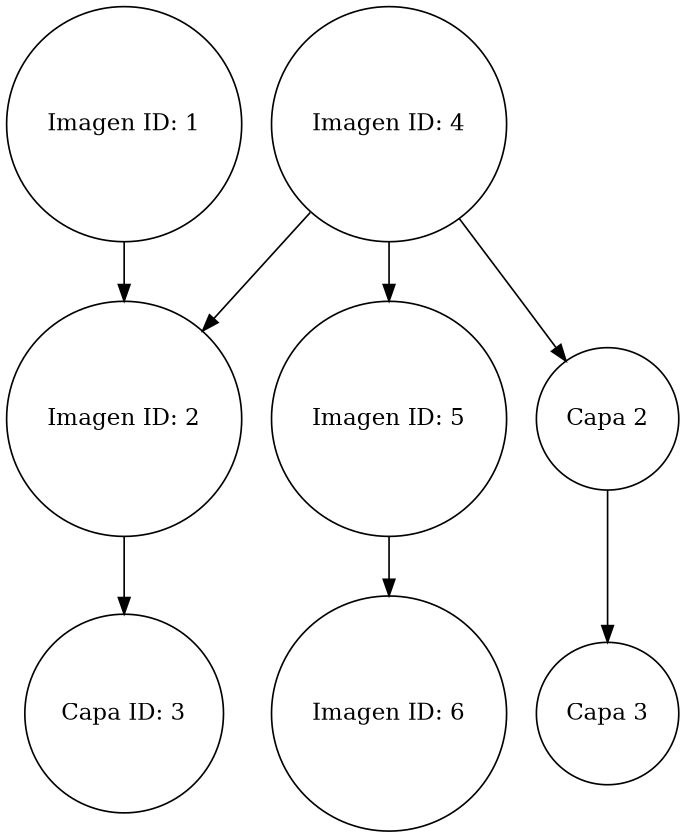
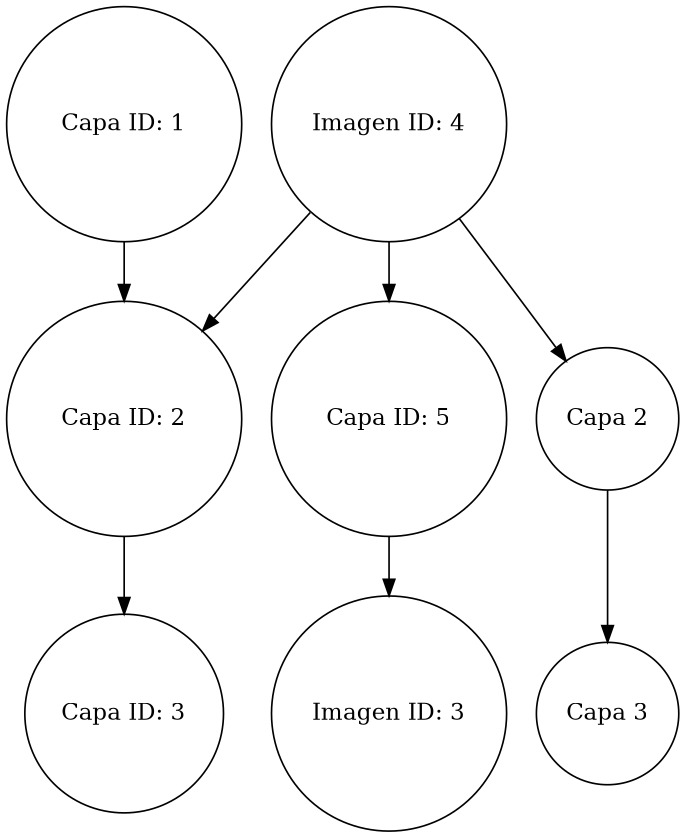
(124, 124) -> (124, 124)
(124, 419) -> (124, 419)
(389, 419) -> (389, 419)
(389, 714) -> (389, 714)
